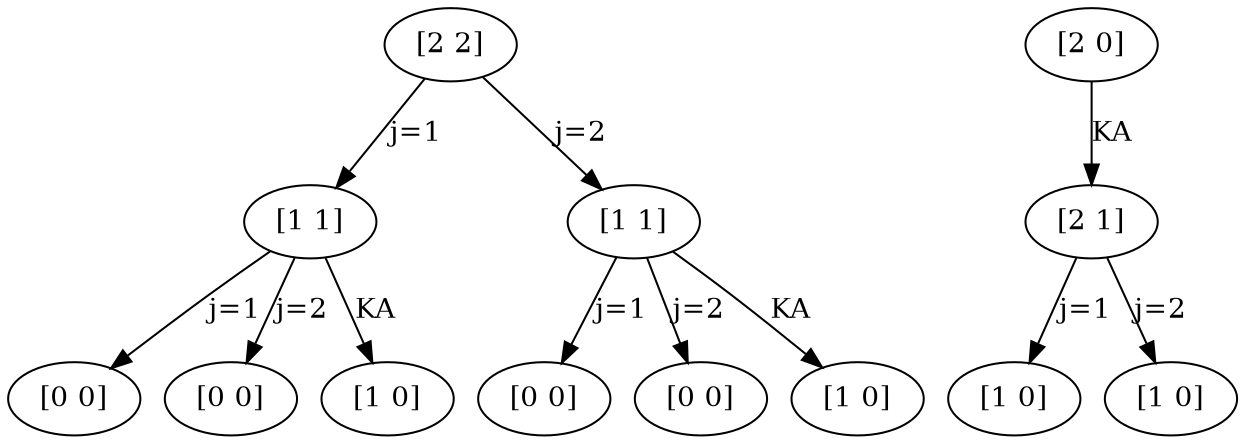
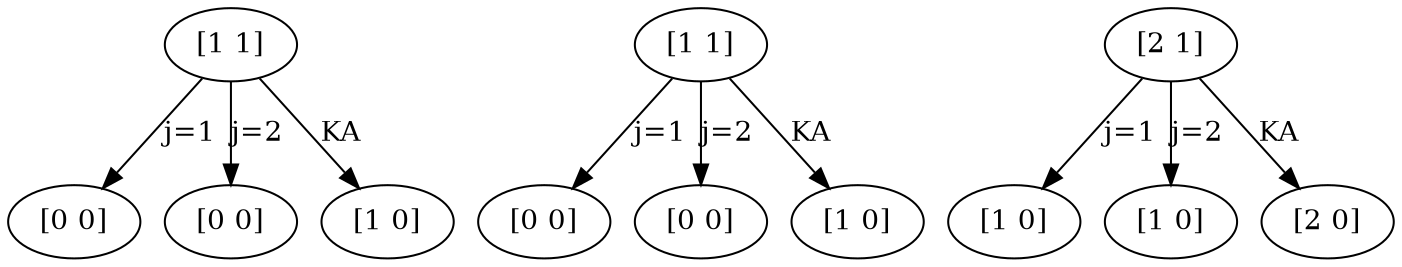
(451, 45) -> none
(1092, 123) -> (1242, 126)
